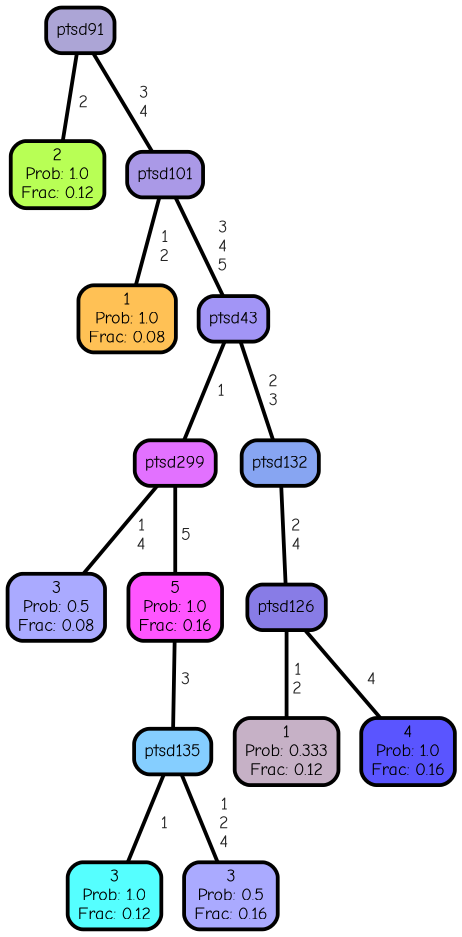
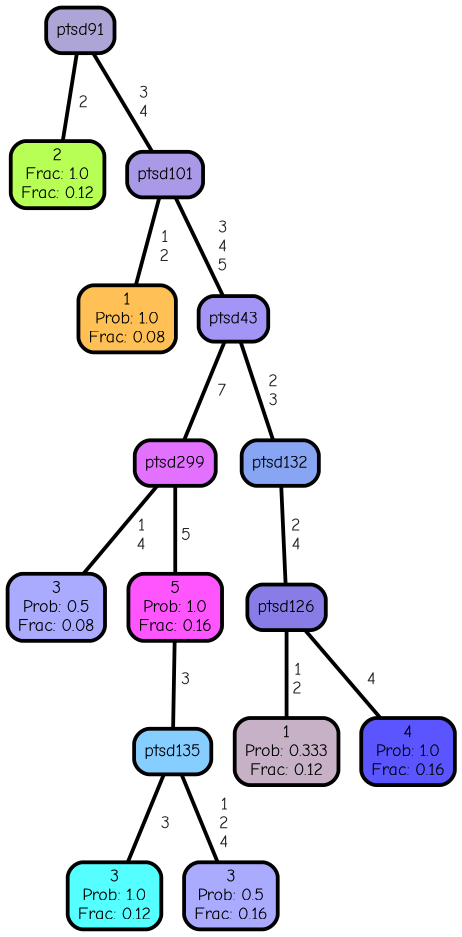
(58, 175) -> (58, 175)
(218, 391) -> (220, 391)
(161, 824) -> (163, 824)
